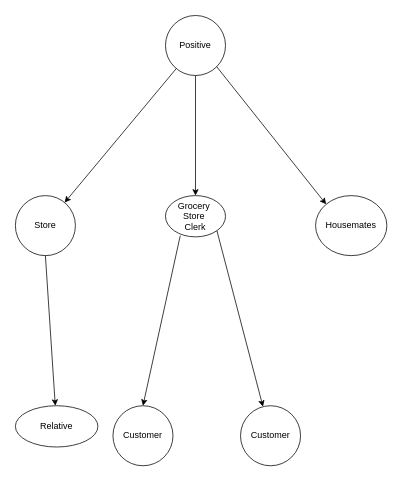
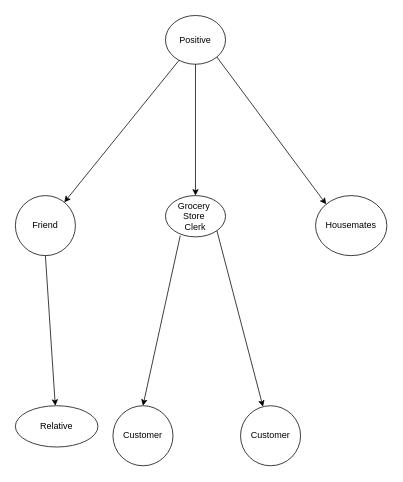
(195, 45) -> (195, 40)
(45, 225) -> (45, 225)
